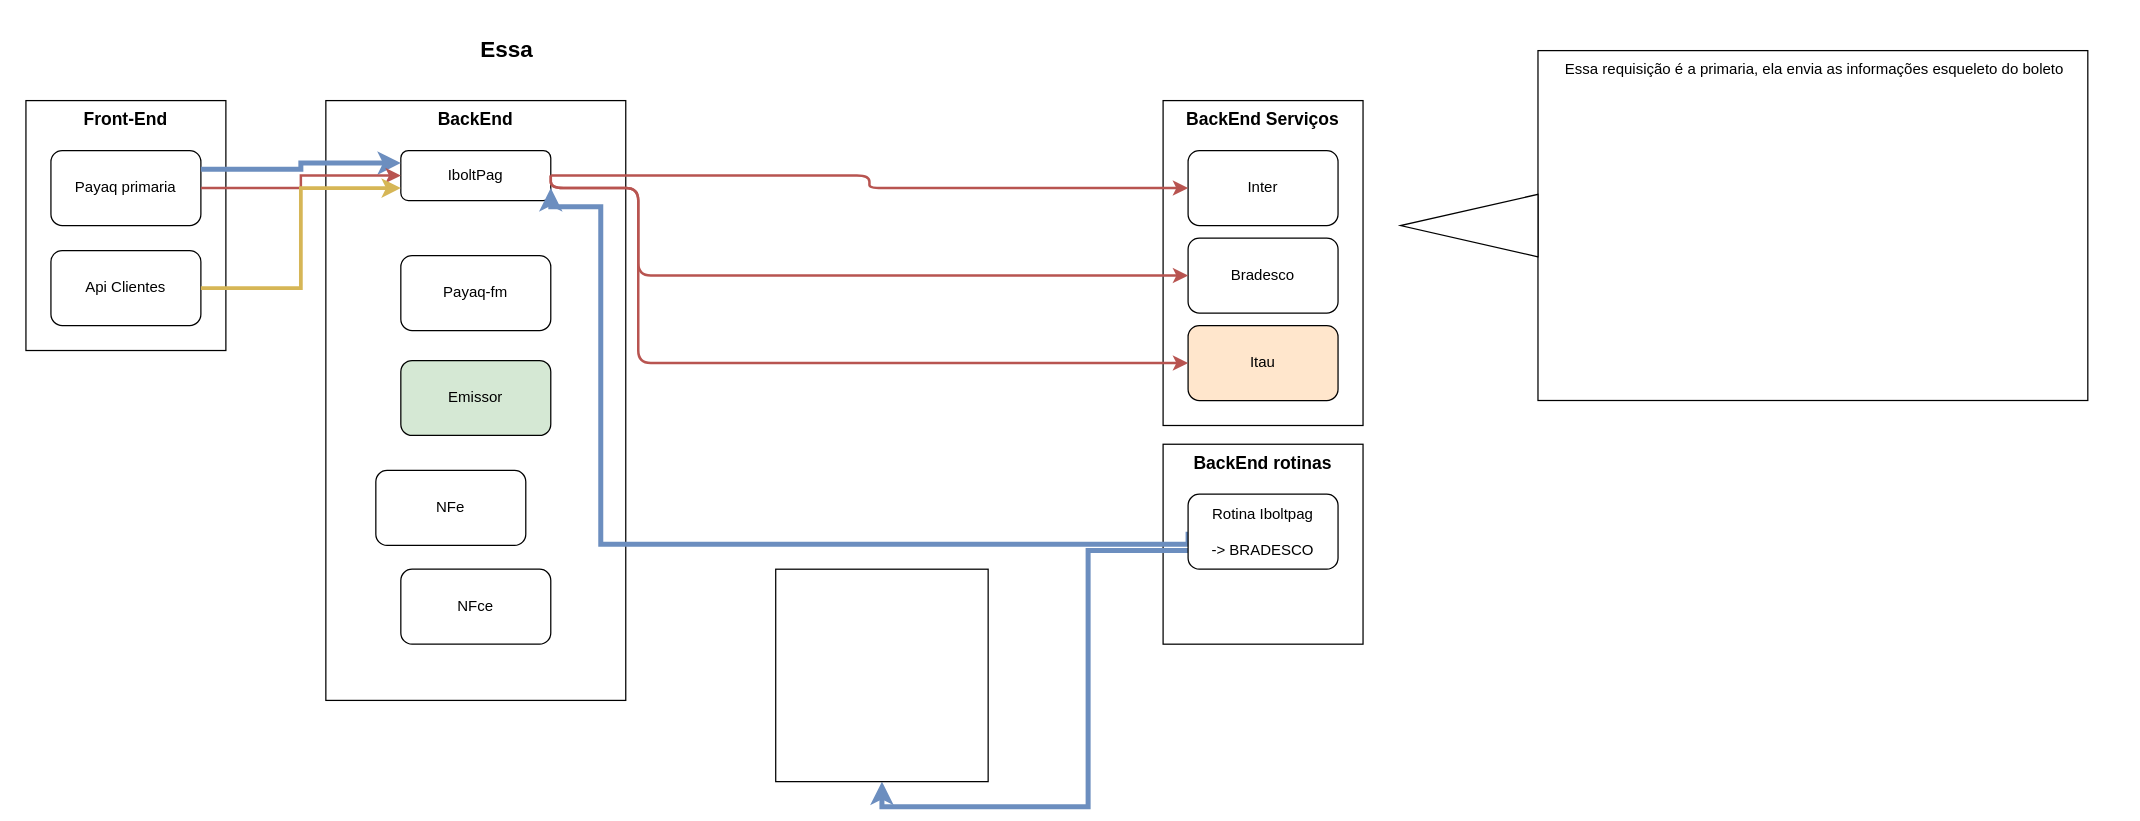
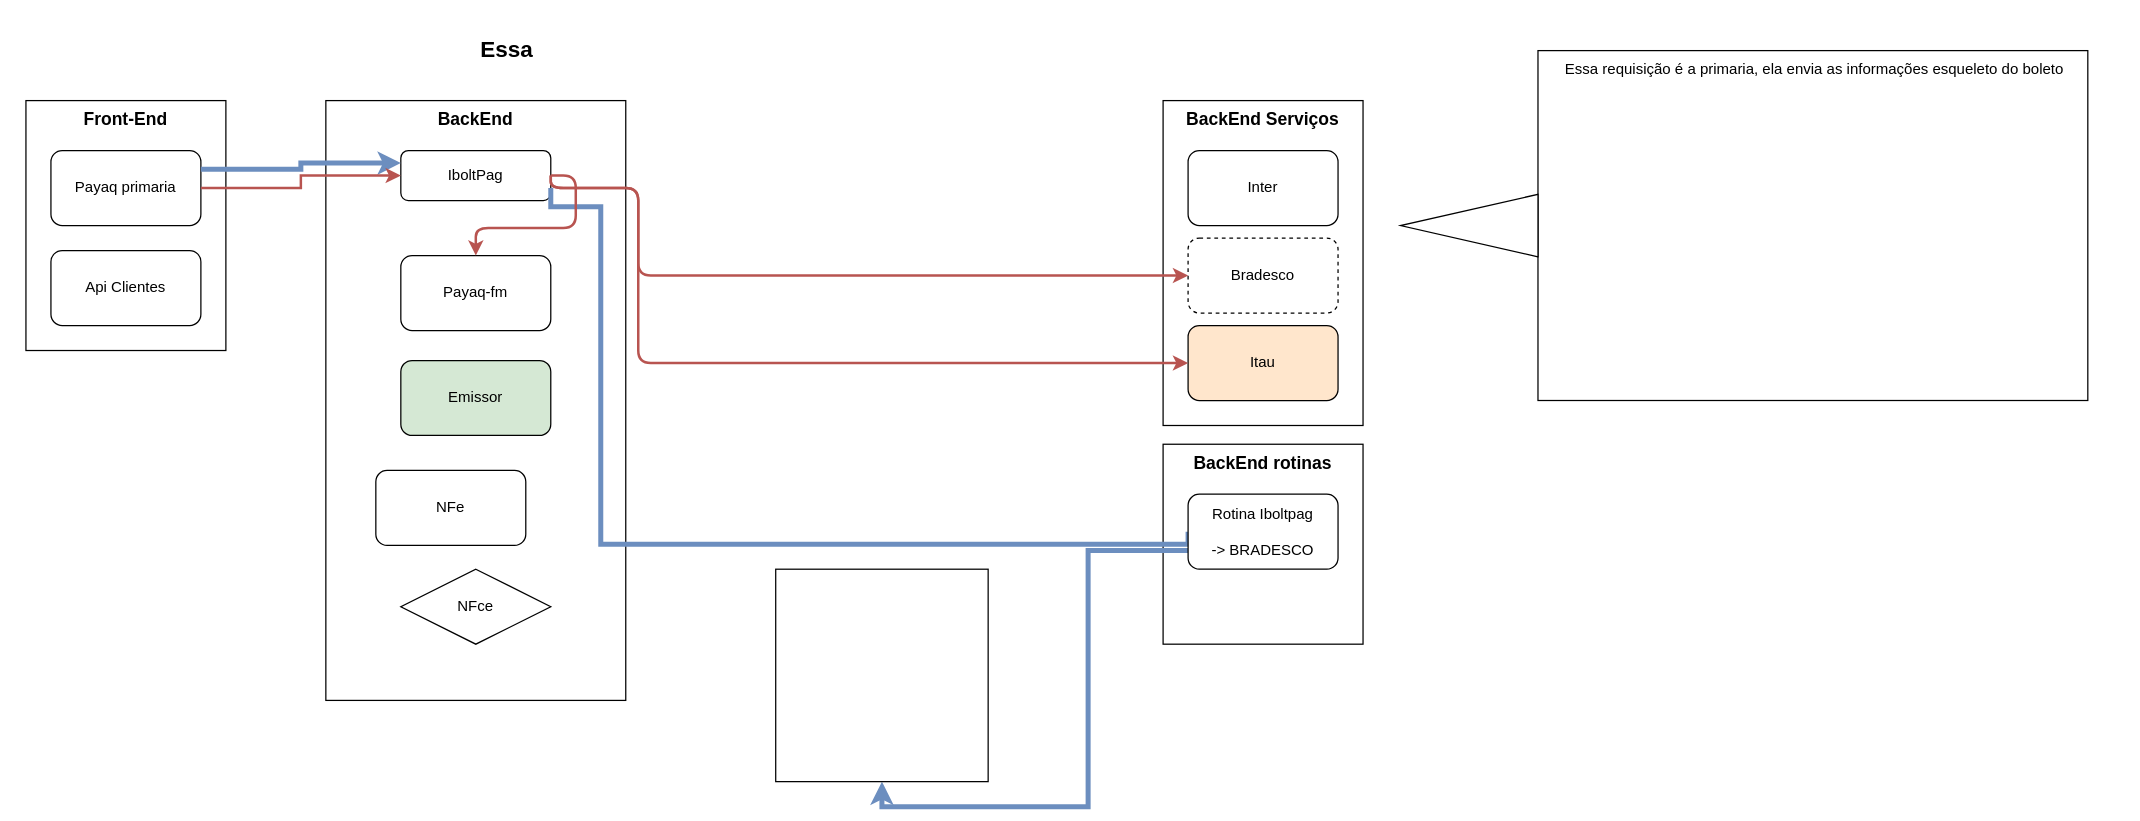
(869, 185) -> (542, 228)
(551, 204) -> (551, 196)
(301, 245) -> none
(1263, 276) -> (1263, 276)
(476, 607) -> (476, 607)
